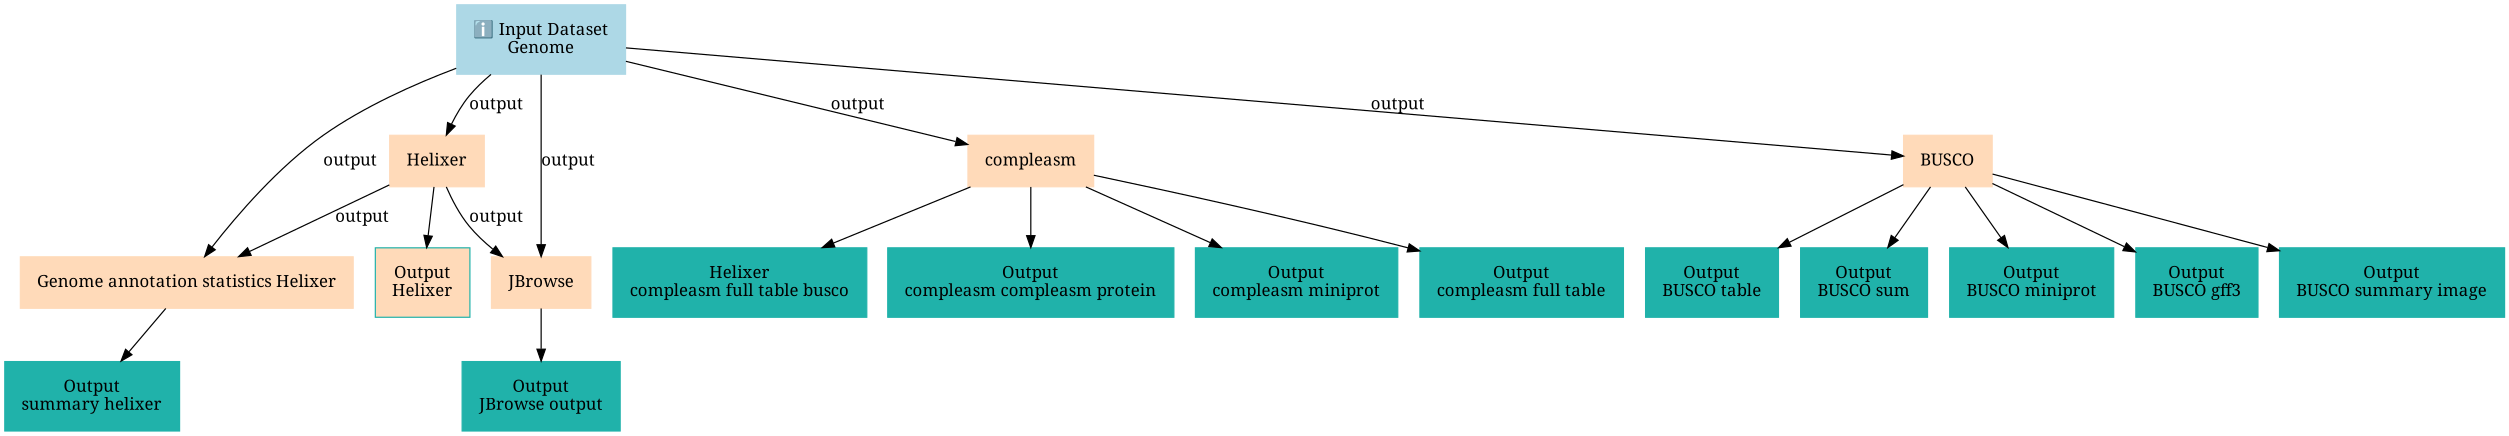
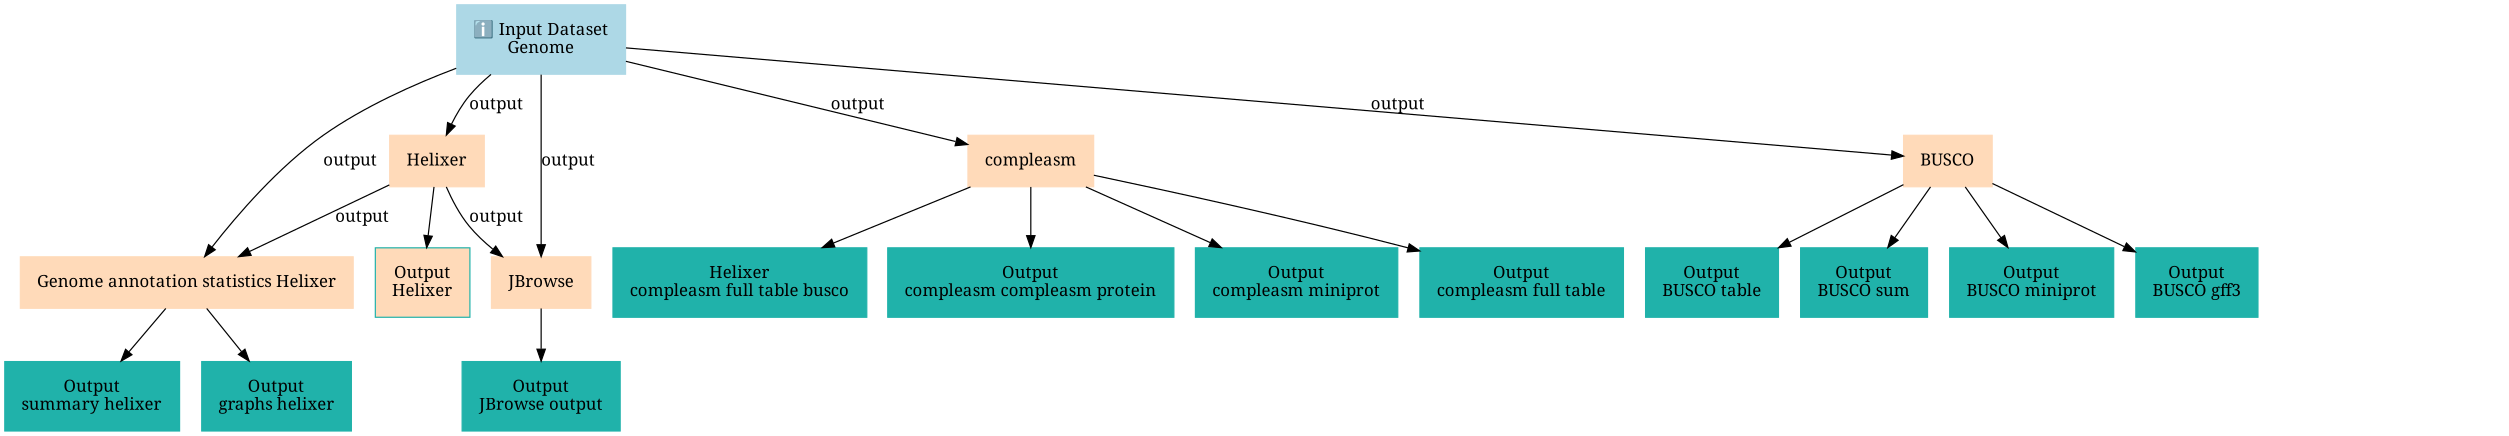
(2392, 283) -> none
none -> (277, 396)
